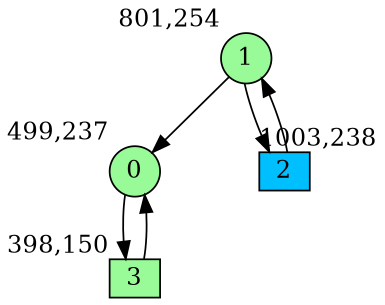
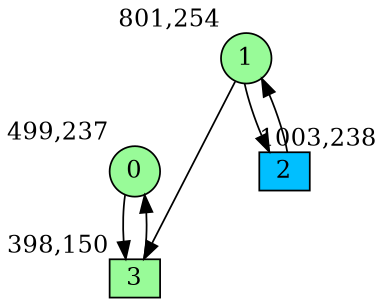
(197, 109) -> (194, 162)
